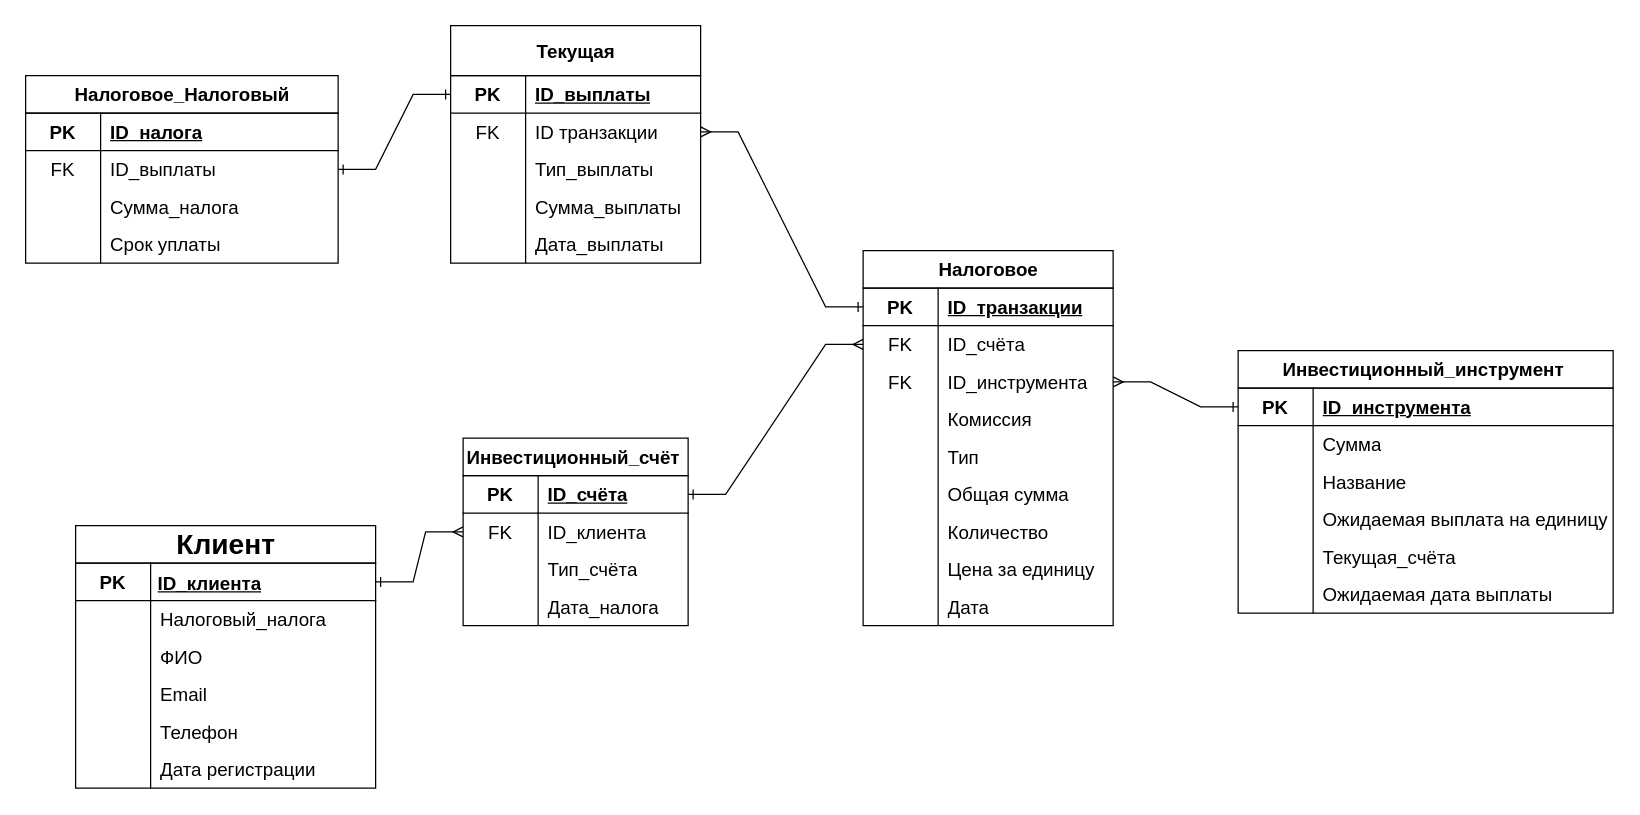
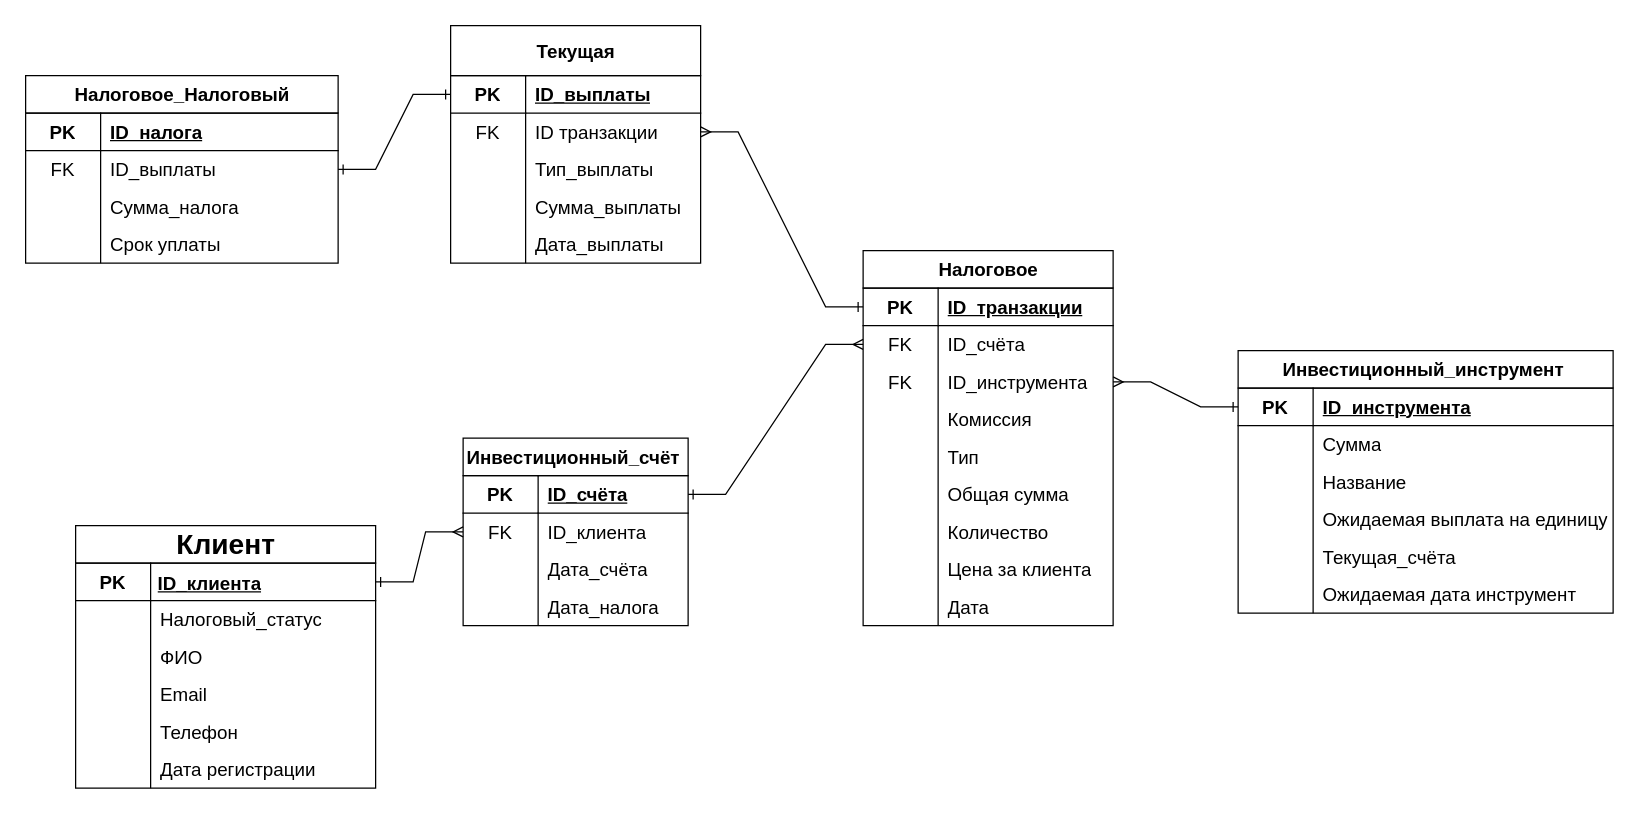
(595, 569) -> (601, 569)
(1022, 569) -> (1022, 569)
(1434, 594) -> (1450, 594)
(245, 619) -> (245, 619)
